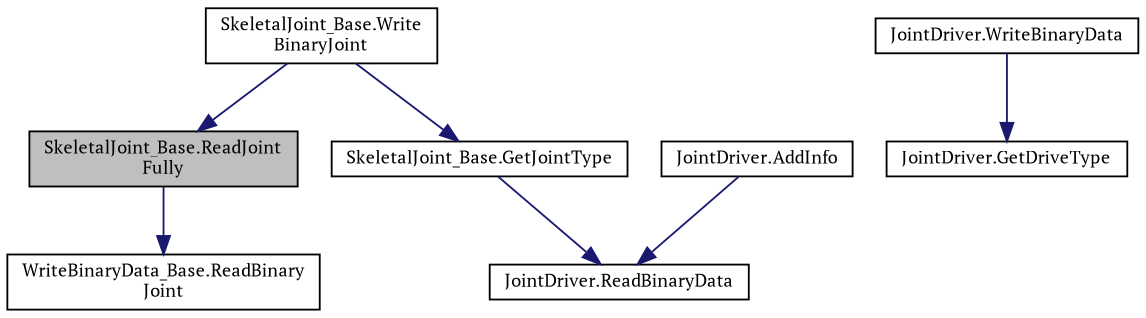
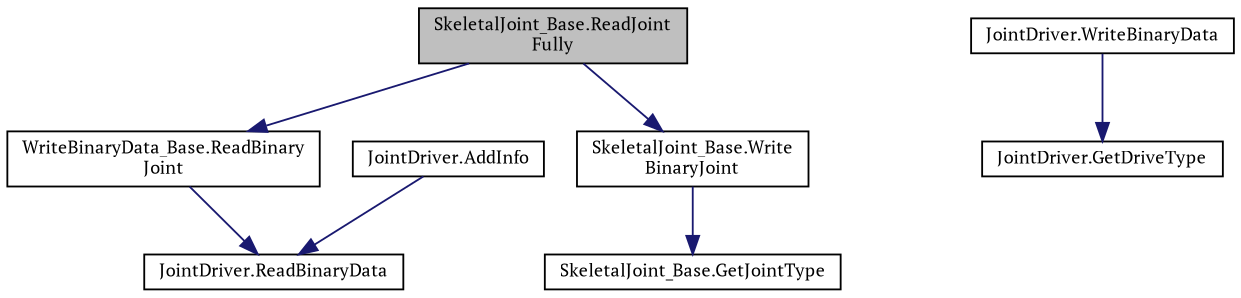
(250, 92) -> (616, 91)
(542, 214) -> (217, 214)
